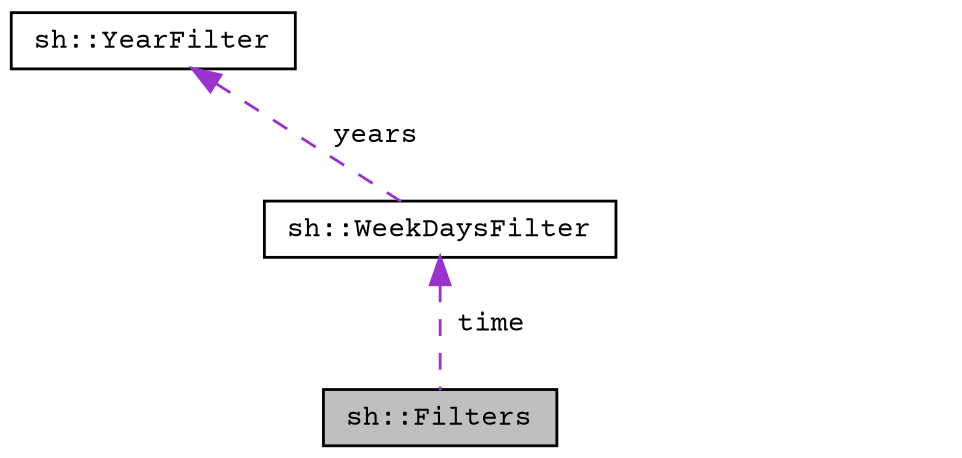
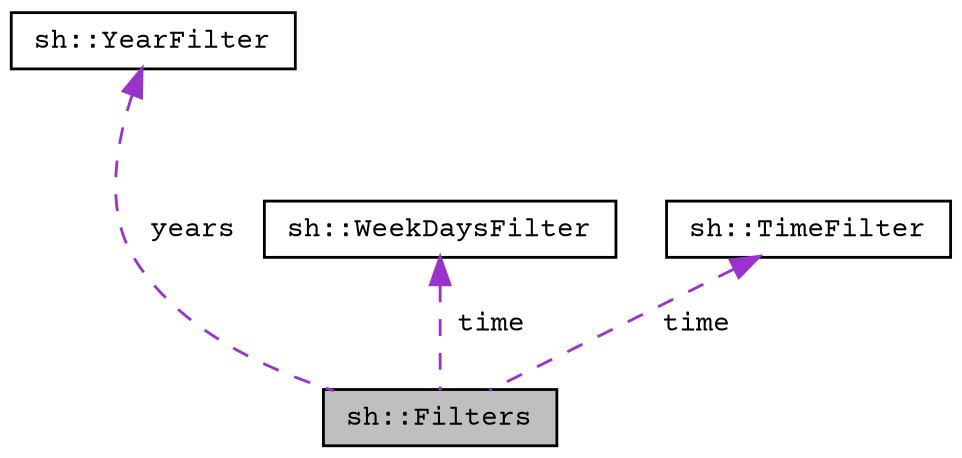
(309, 143) -> (157, 288)
none -> (809, 229)
